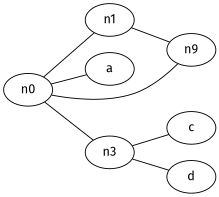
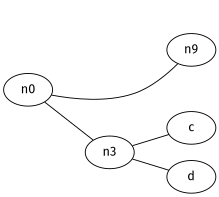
(110, 20) -> none
(110, 69) -> none
